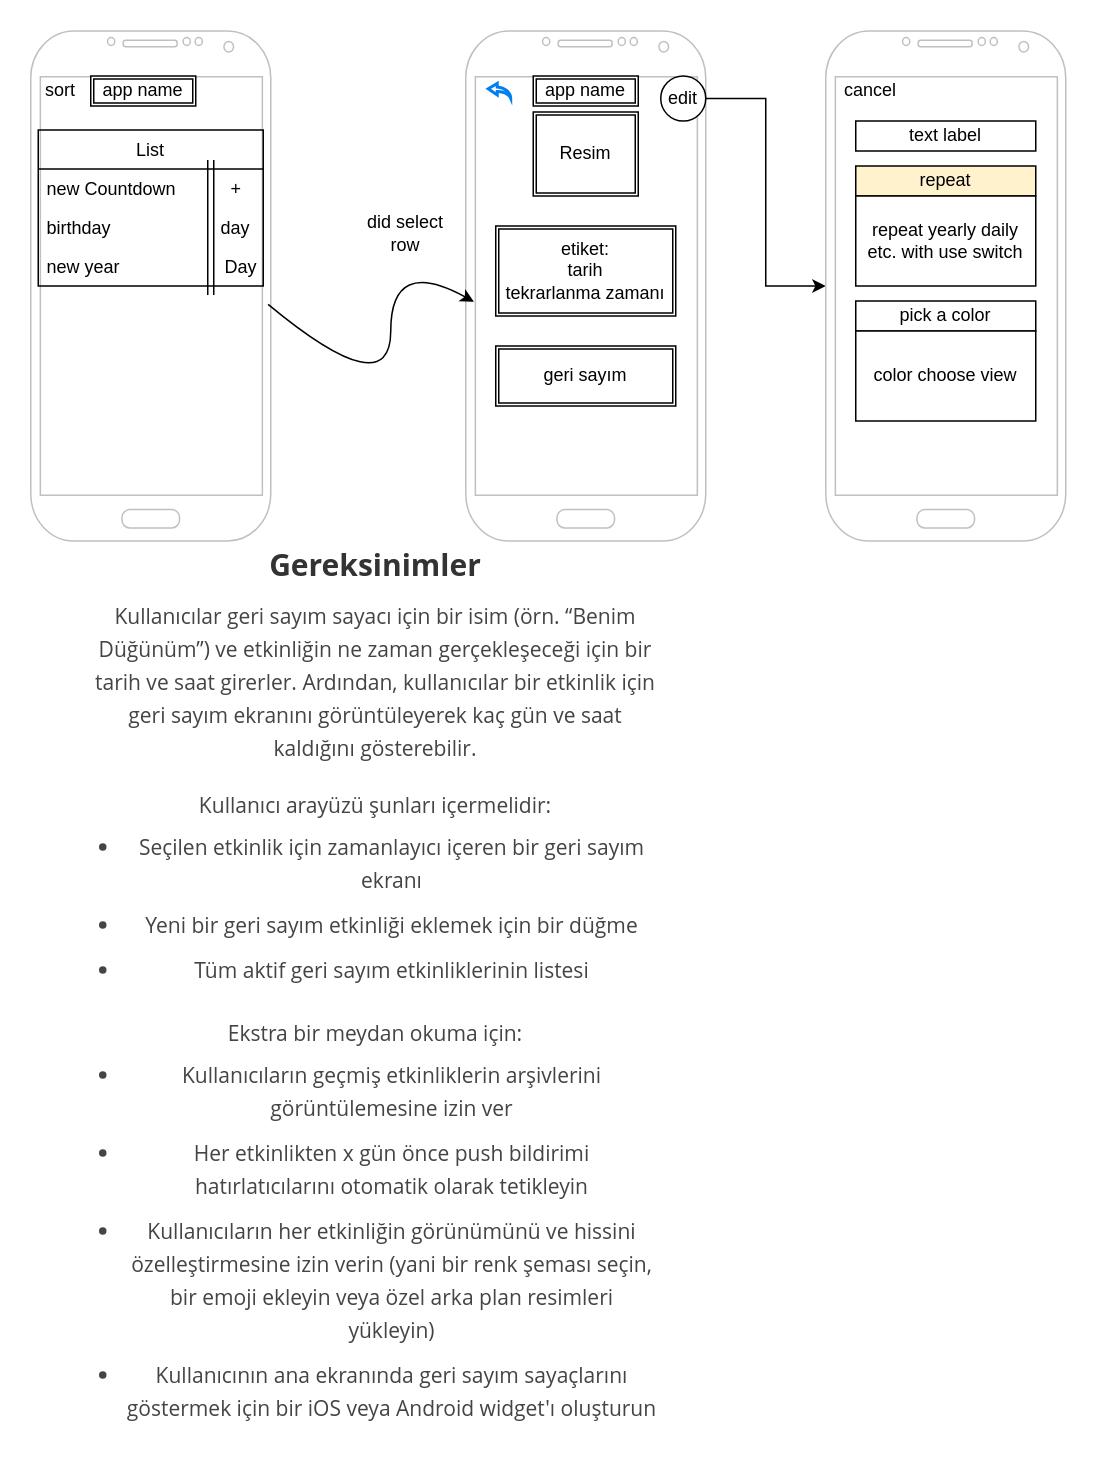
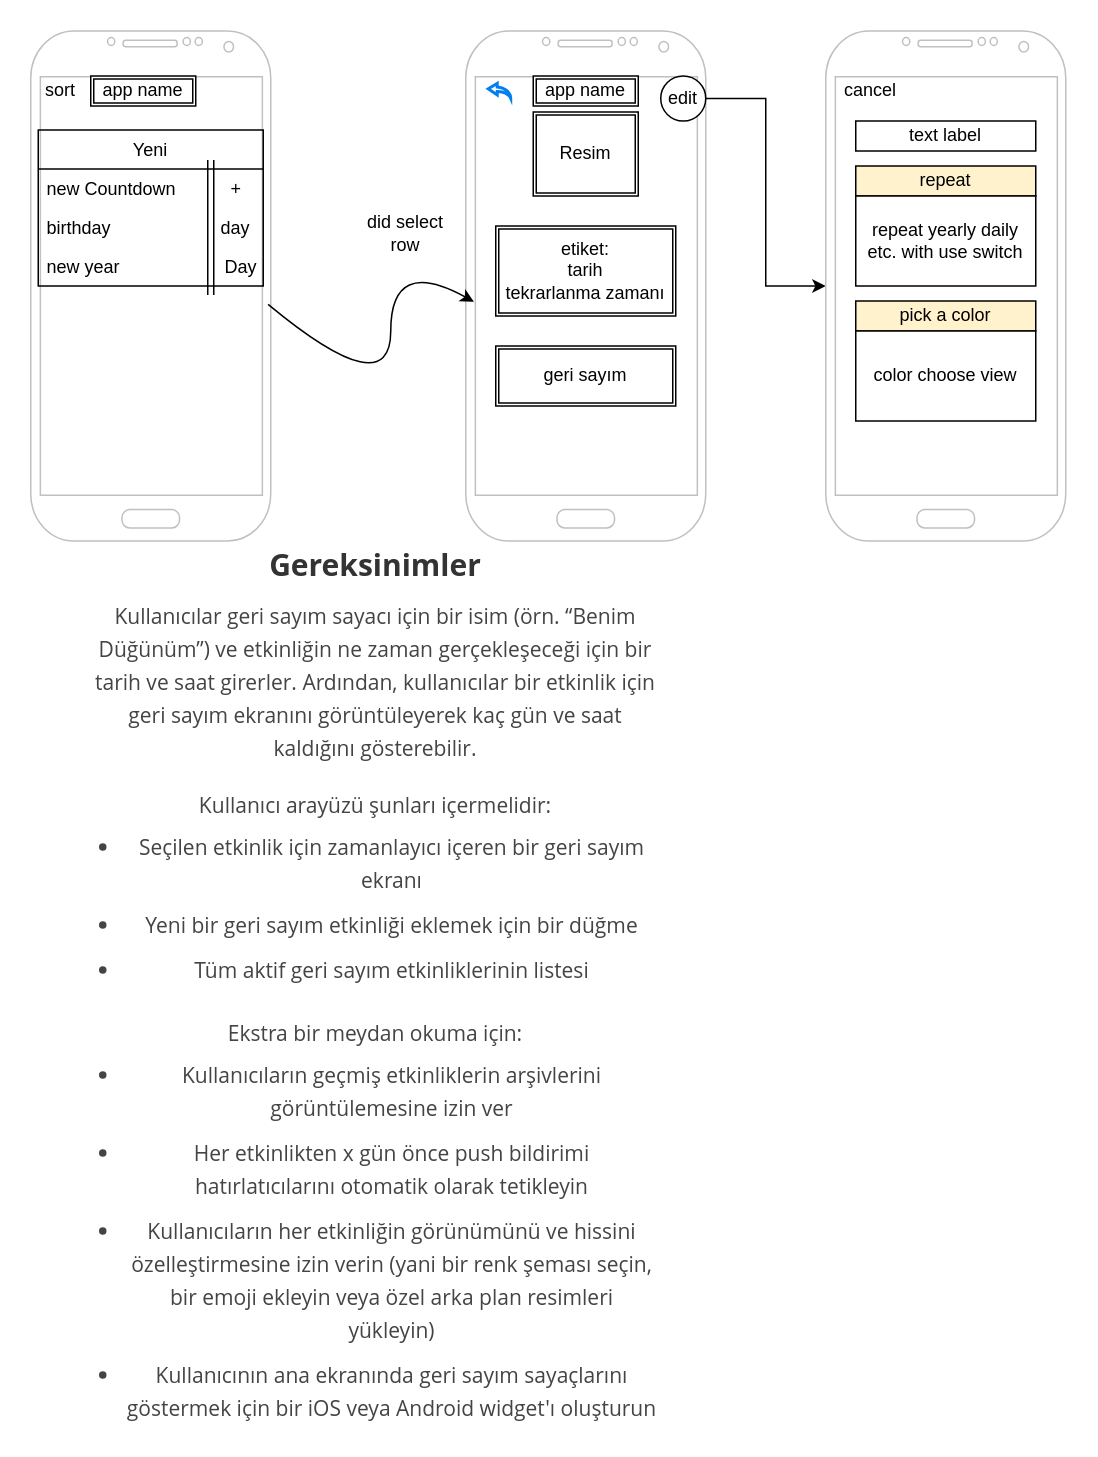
(150, 150) -> (150, 150)
(946, 316) -> (946, 316)
